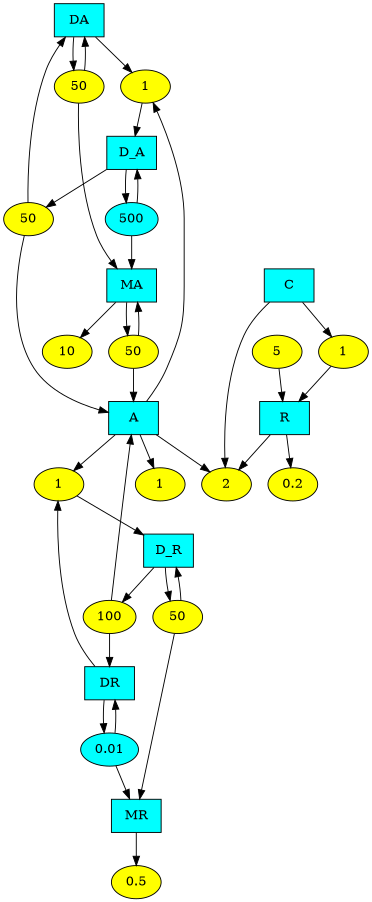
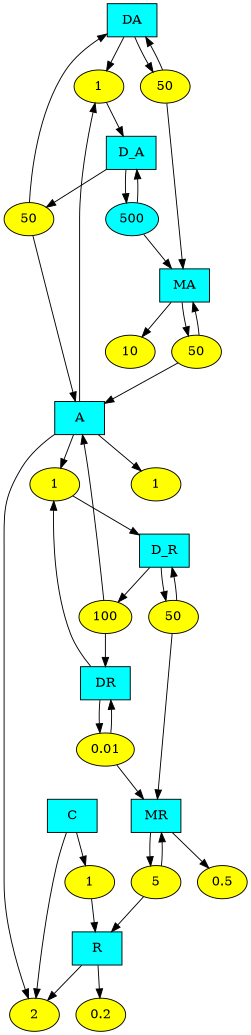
(110, 750) -> (105, 750)
none -> (150, 845)
none -> (162, 854)
